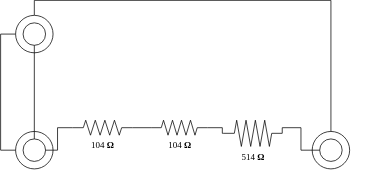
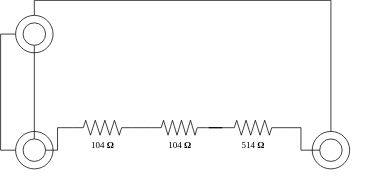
(253, 134) -> (253, 128)
